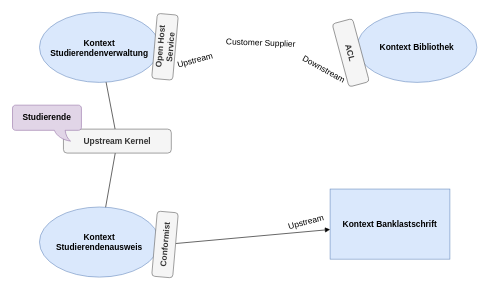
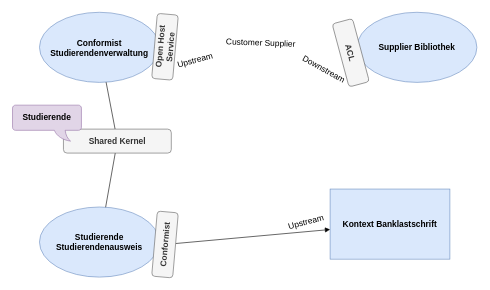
(99, 48) -> (99, 48)
(417, 48) -> (417, 48)
(117, 141) -> (117, 141)
(99, 243) -> (99, 243)
